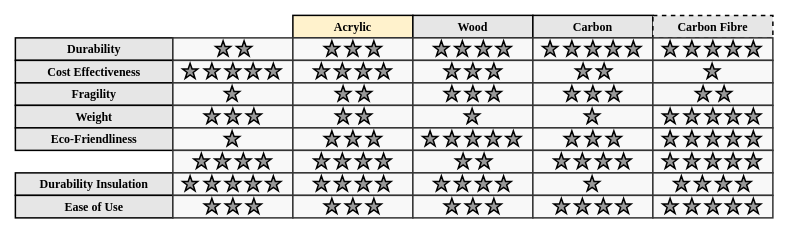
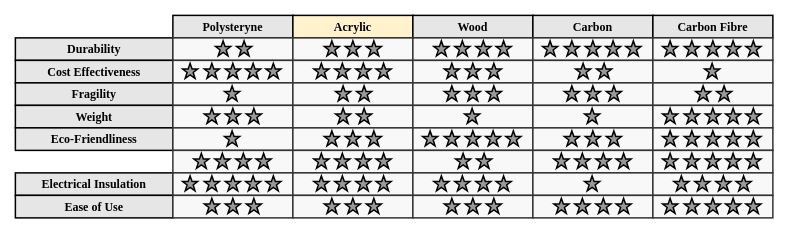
none -> (233, 27)
(713, 27) -> (713, 27)
(94, 184) -> (94, 184)
